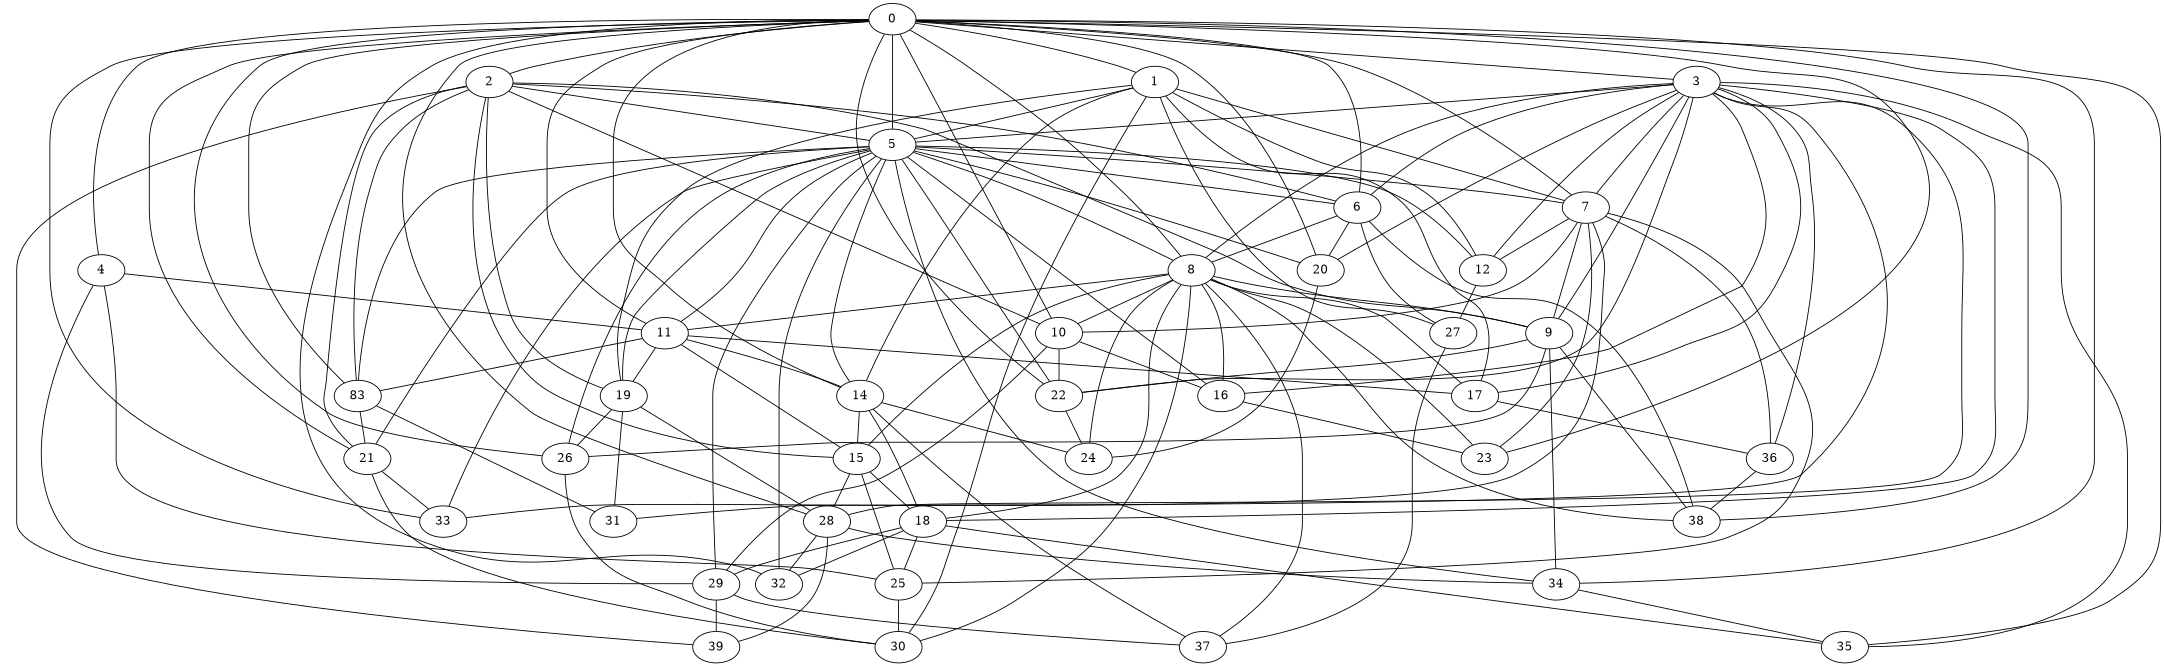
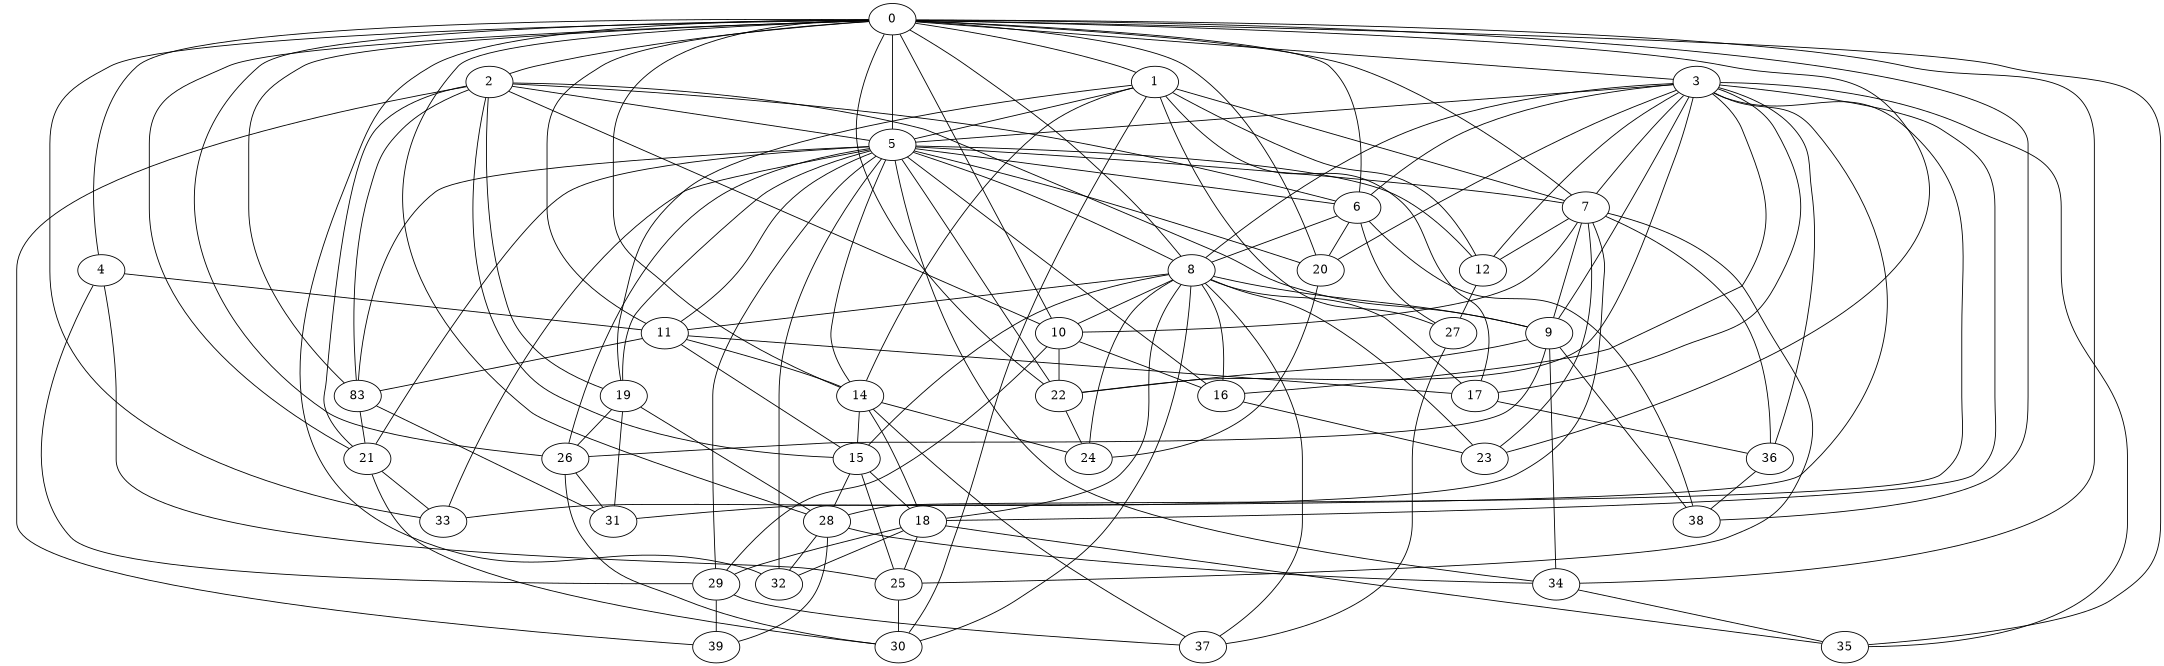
(644, 365) -> none
(1427, 459) -> none
none -> (589, 490)
